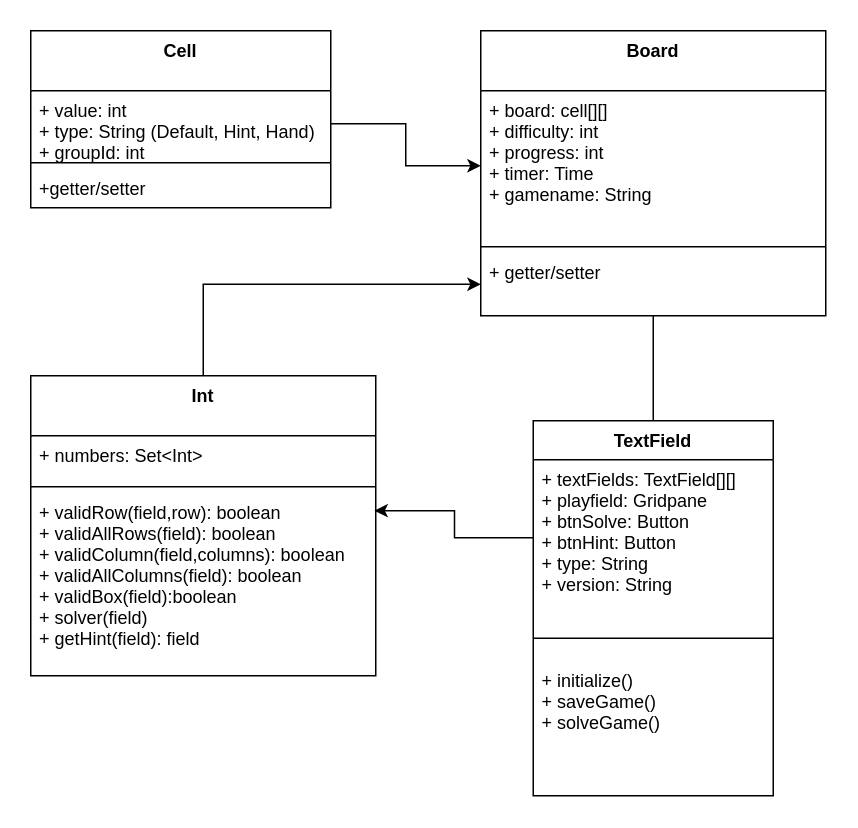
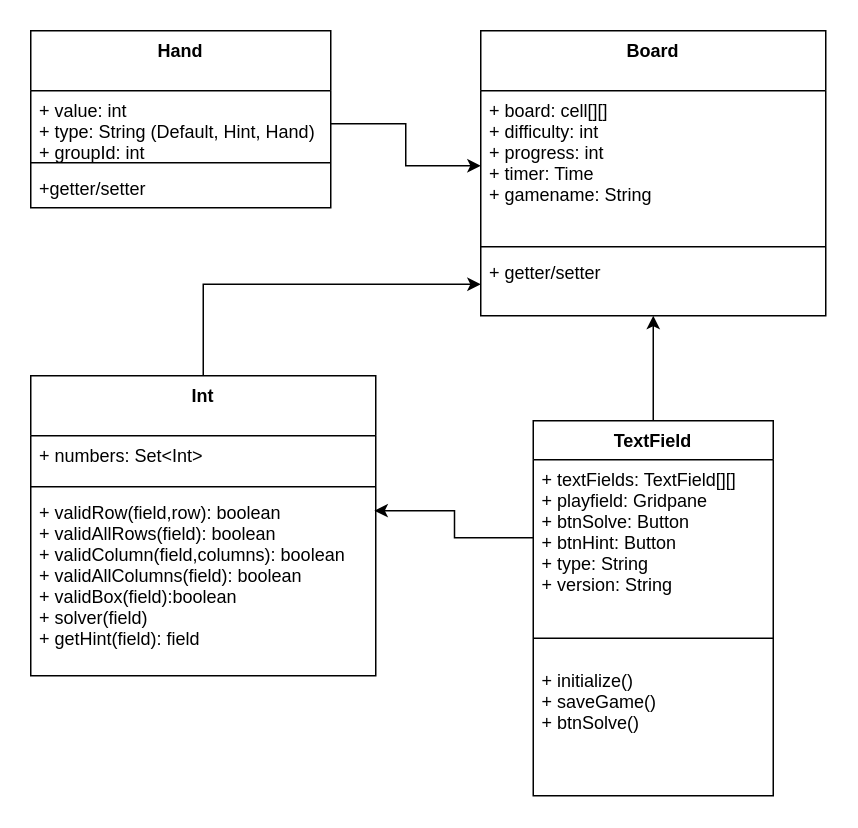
(180, 51) -> (180, 51)
(653, 323) -> (653, 327)
(598, 681) -> (598, 681)
